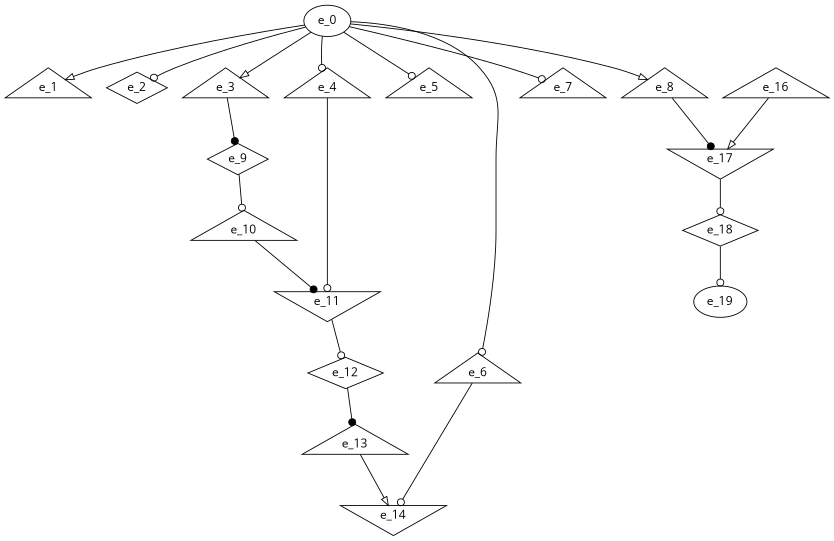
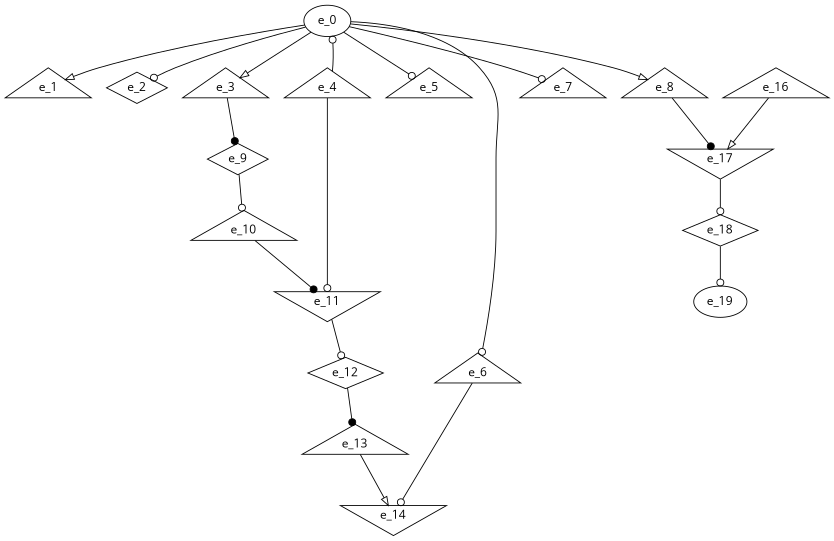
(322, 50) -> (333, 57)
